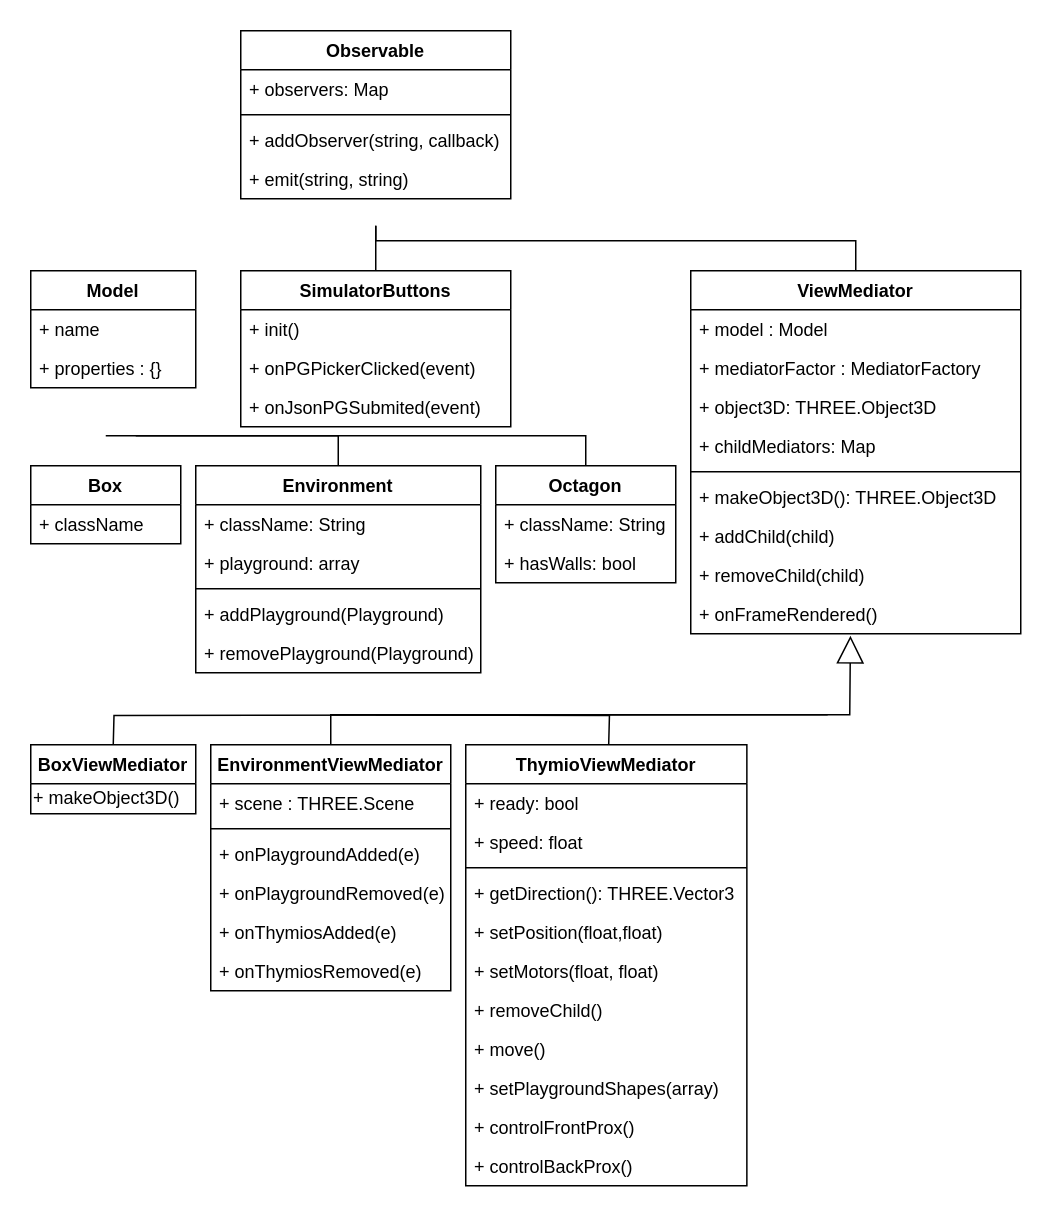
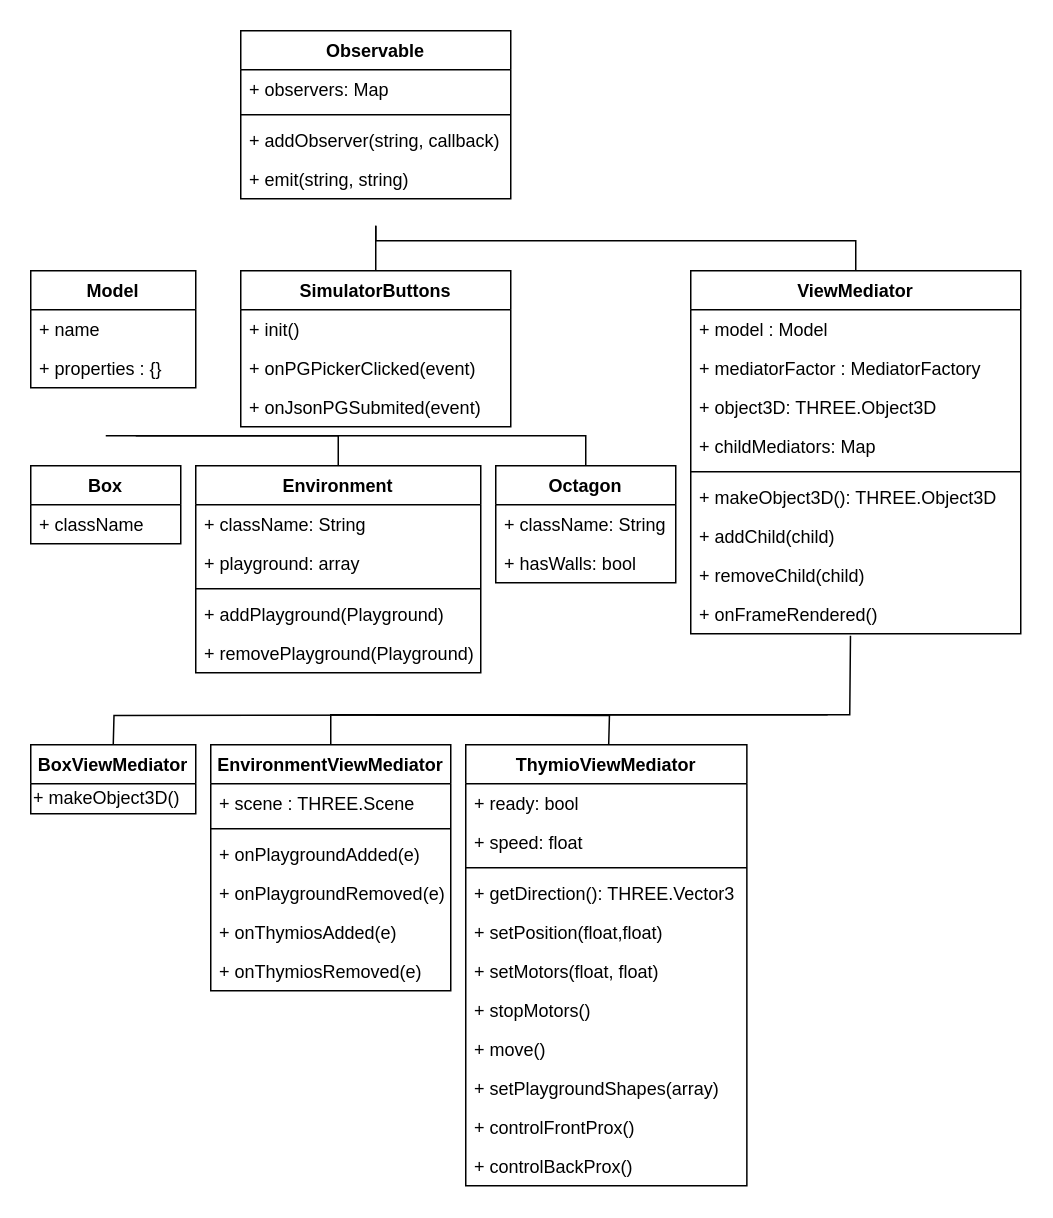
(850, 664) -> (850, 651)
(543, 1011) -> (542, 1011)
